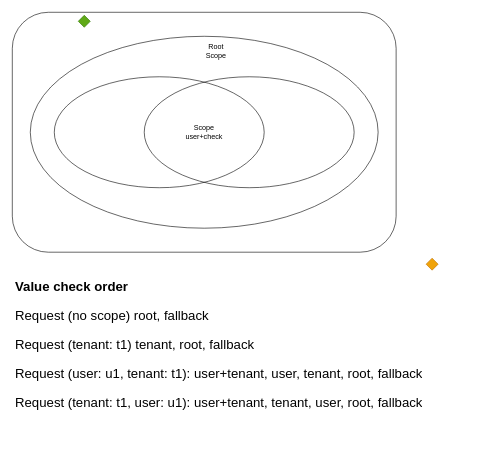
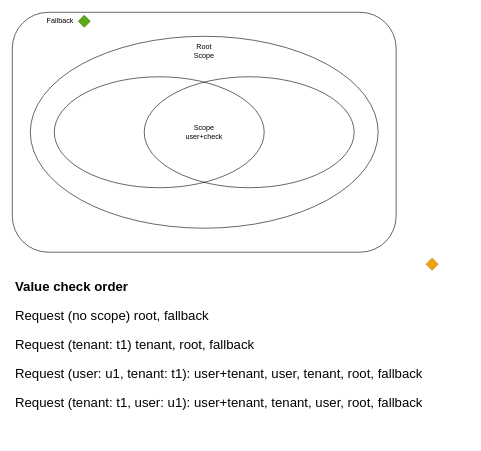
none -> (60, 21)
(216, 51) -> (204, 51)
